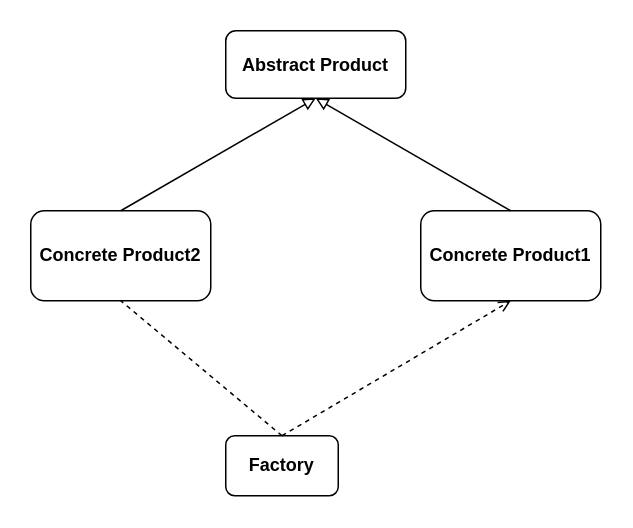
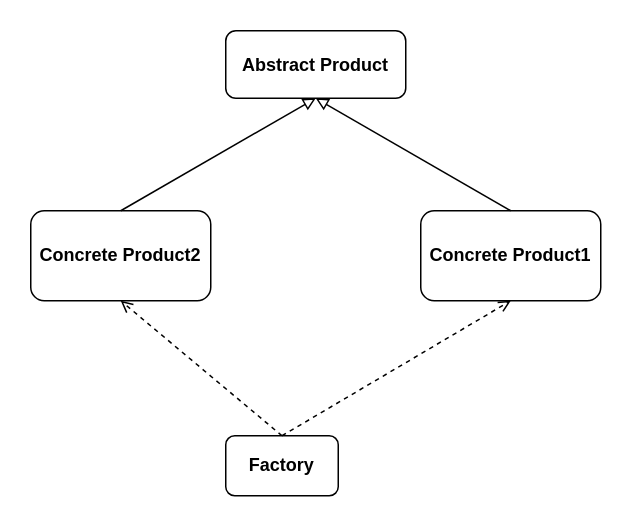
(124, 303) -> (126, 305)
